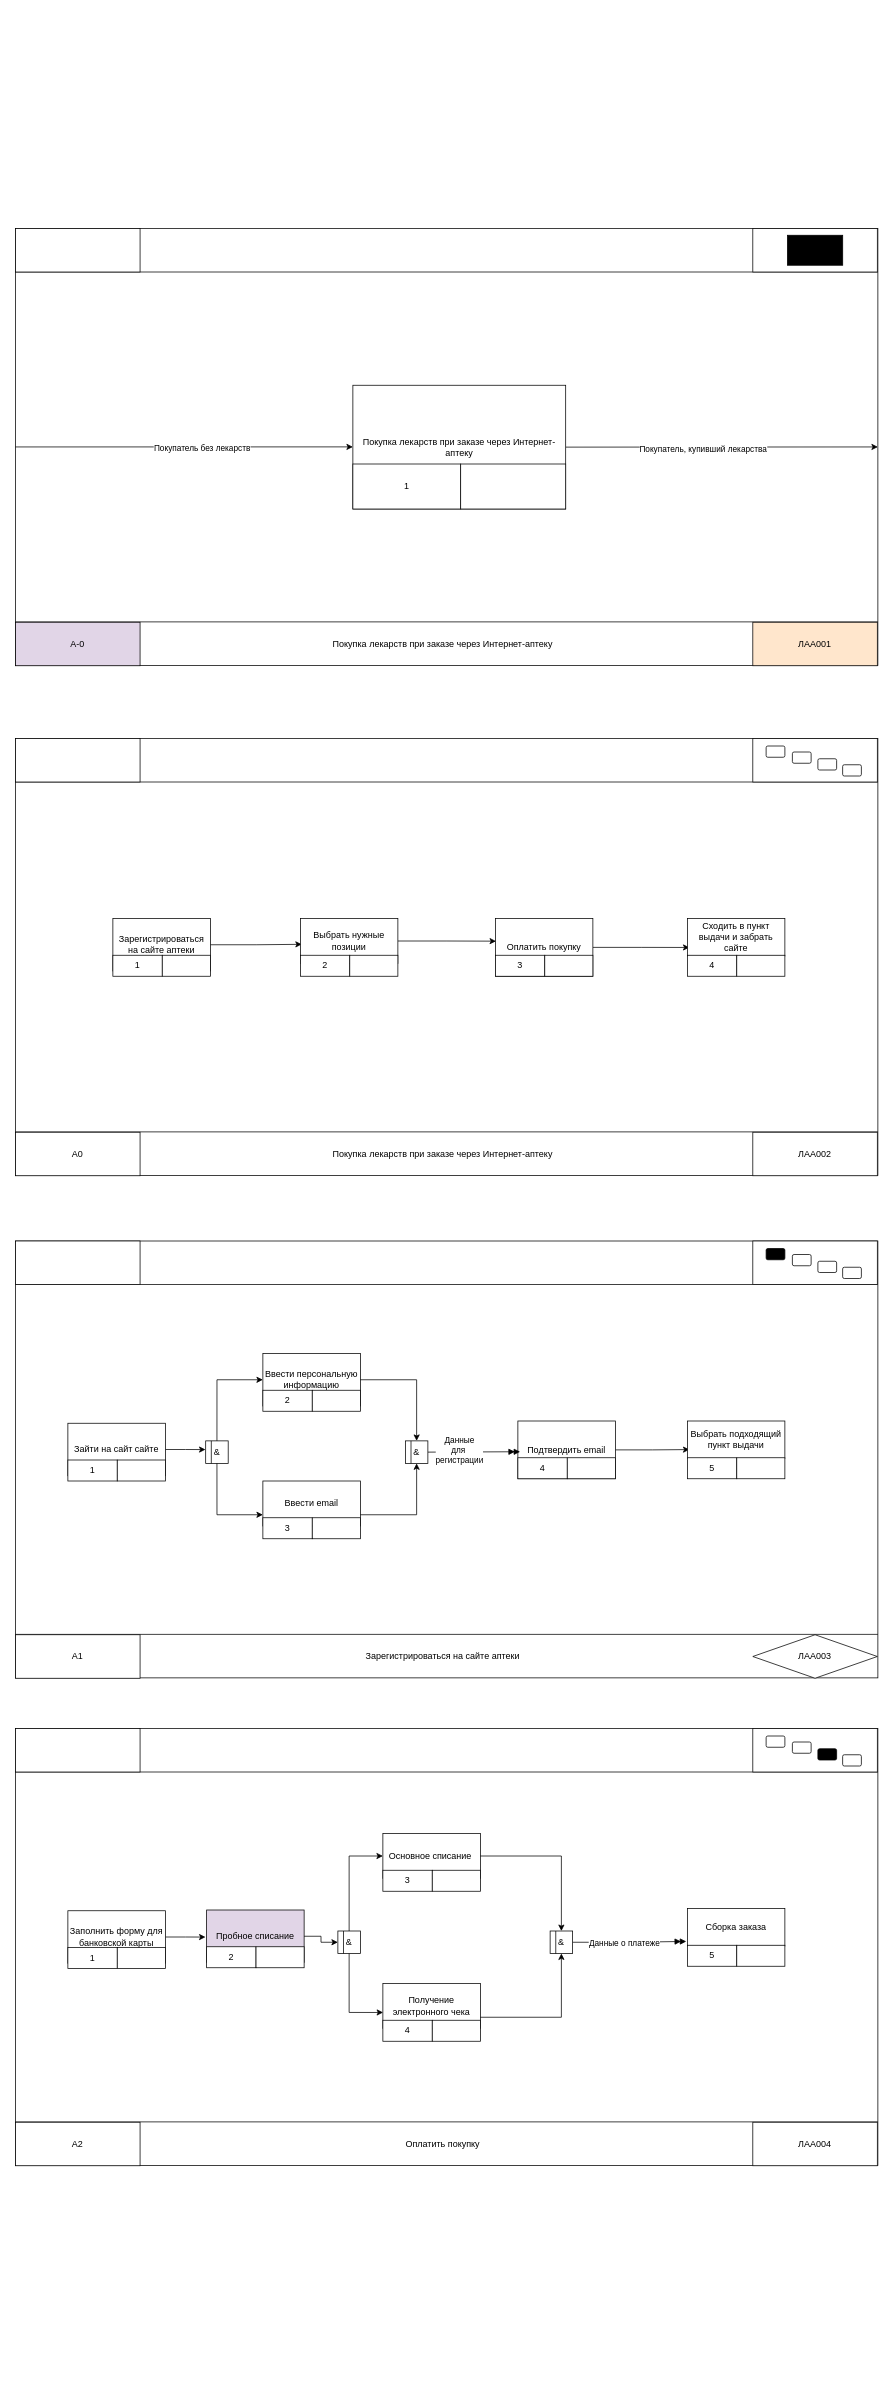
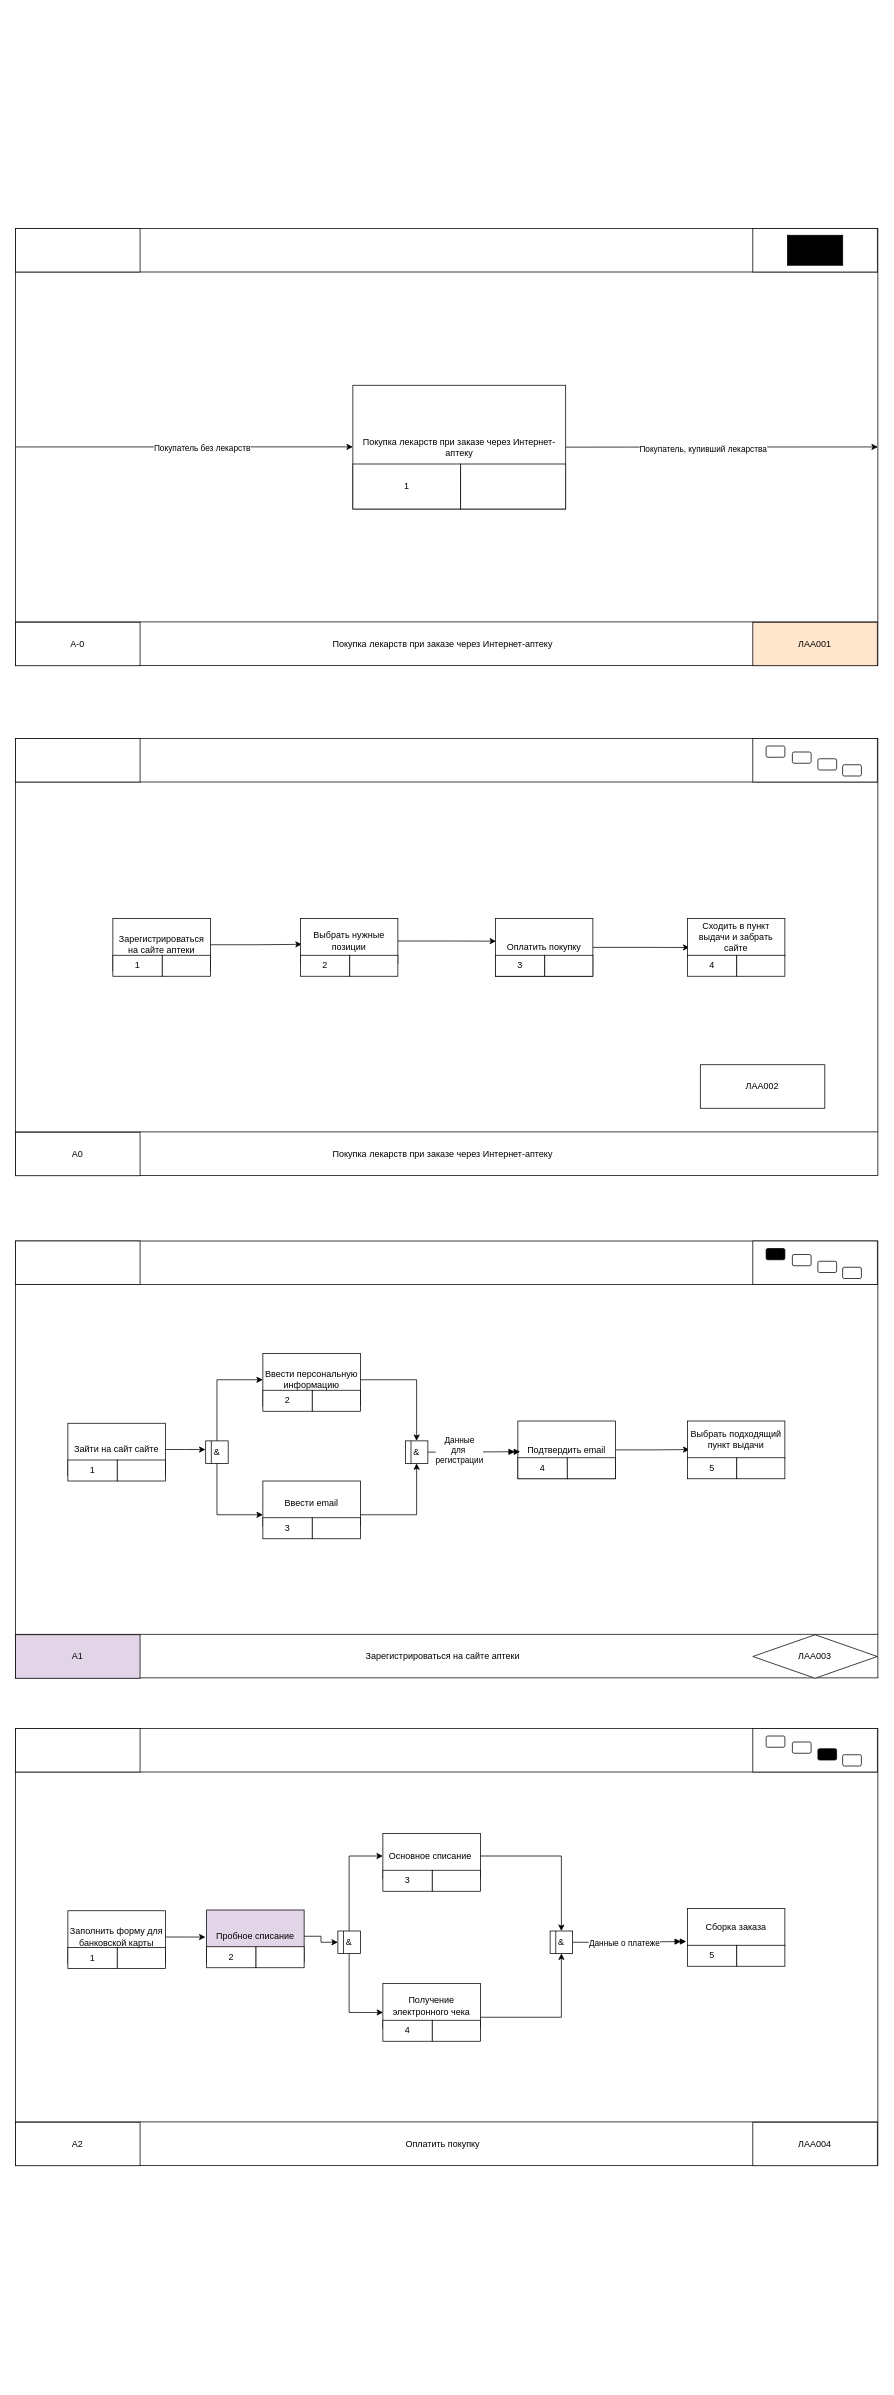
(78, 644) -> (78, 644)
(815, 1154) -> (763, 1086)
(78, 1656) -> (78, 1656)
